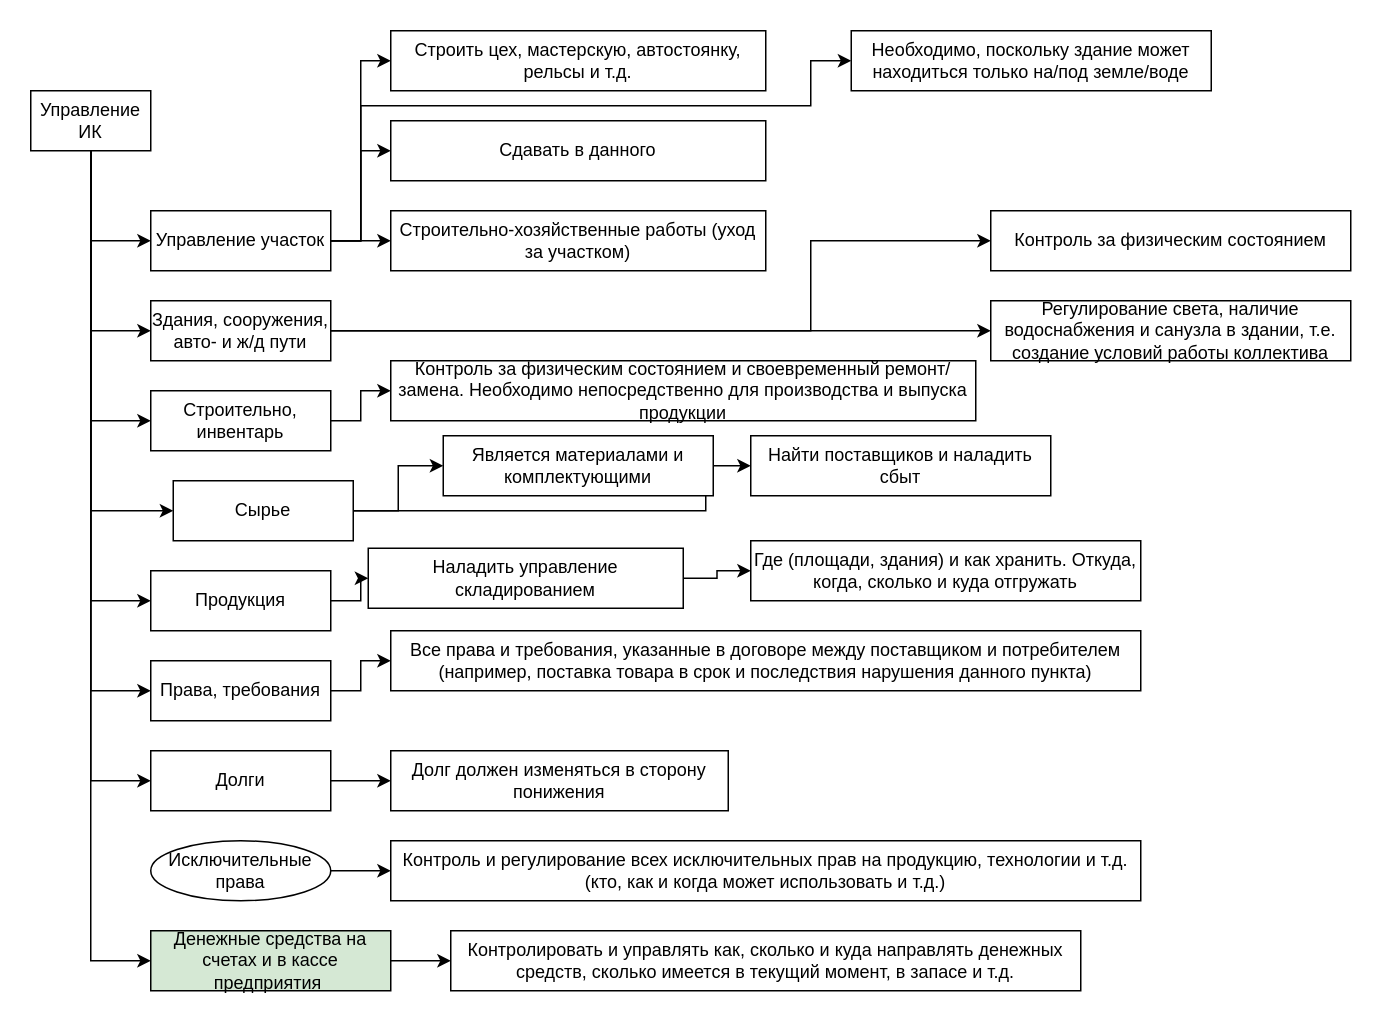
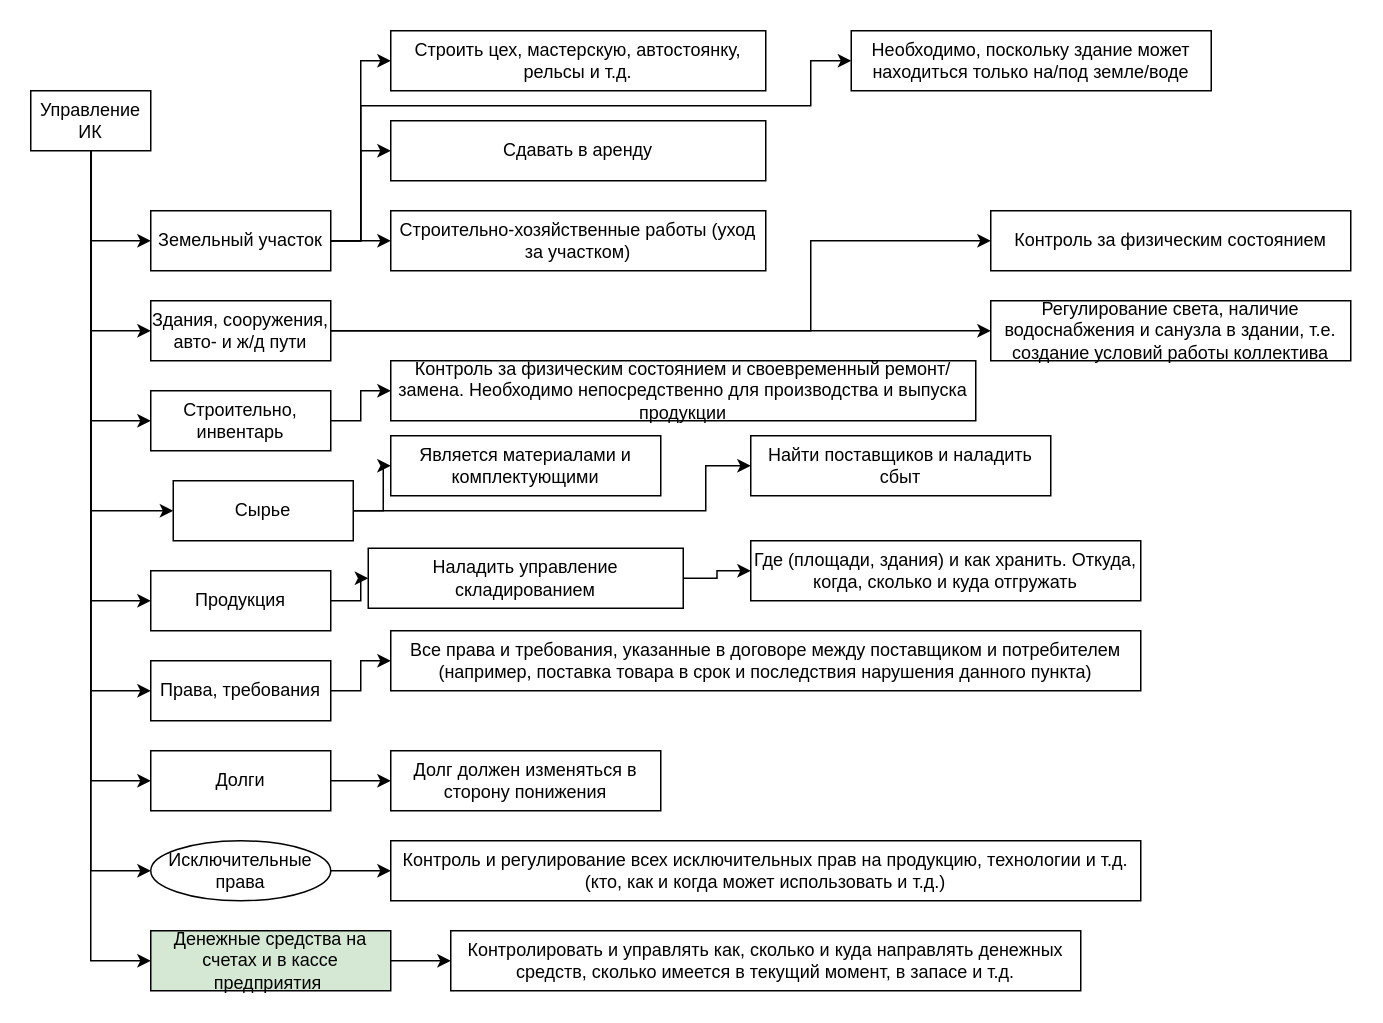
(578, 151) -> (578, 151)
(241, 241) -> (241, 241)
(578, 466) -> (526, 466)
(560, 781) -> (526, 781)
none -> (117, 871)
